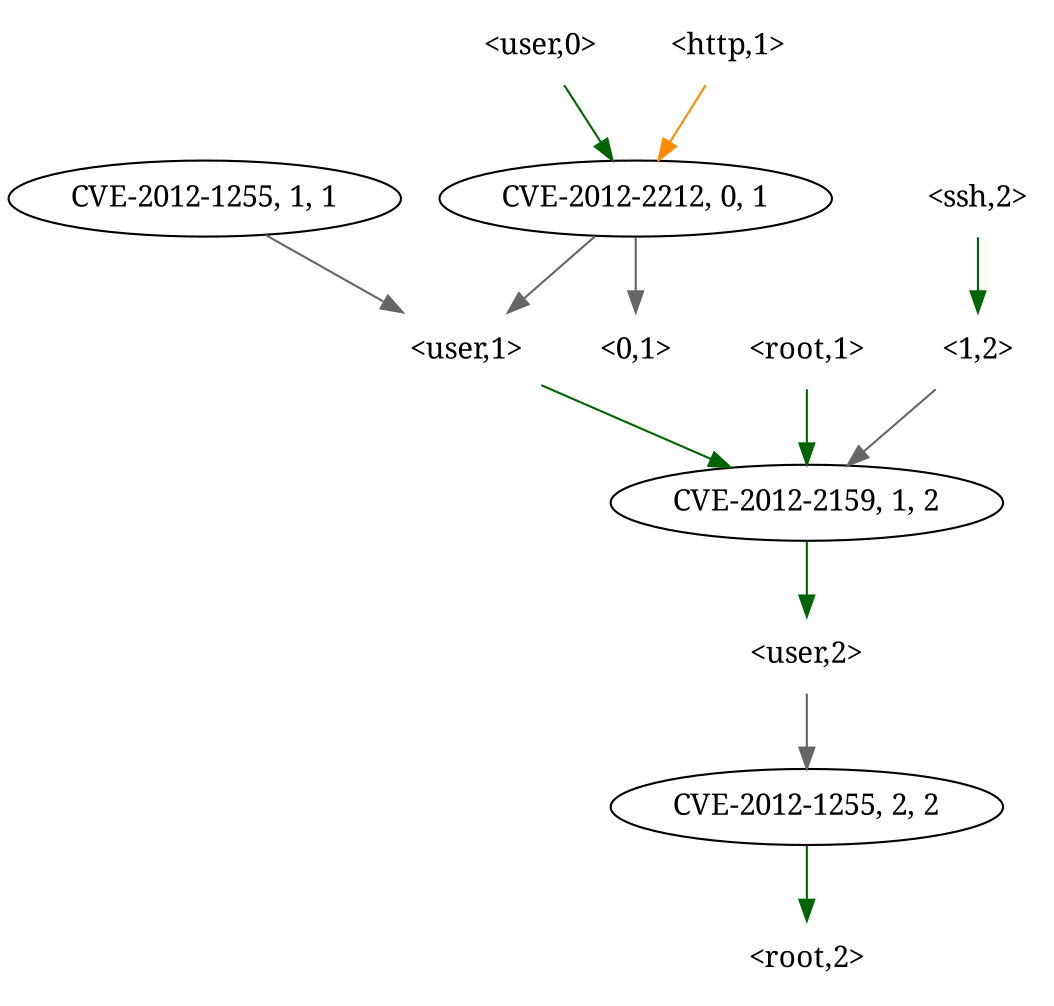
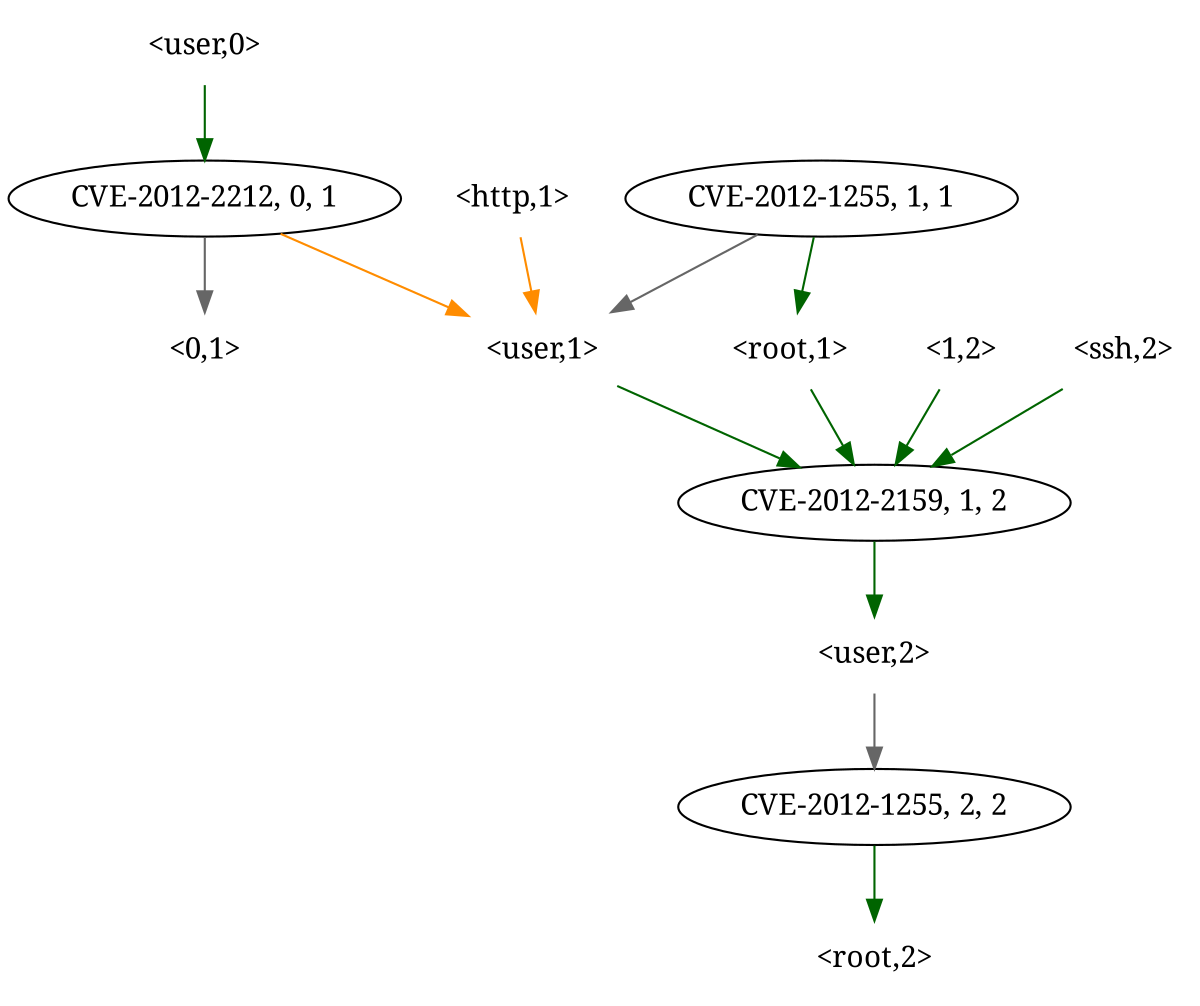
(688, 114) -> (526, 264)
none -> (808, 264)
(978, 264) -> (1007, 422)
(559, 267) -> (365, 271)
(900, 420) -> (923, 418)
